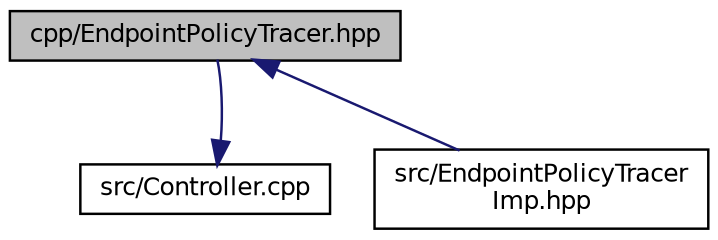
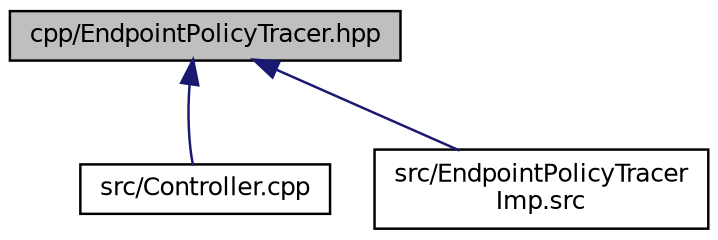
(222, 100) -> (189, 125)
(541, 189) -> (541, 189)
